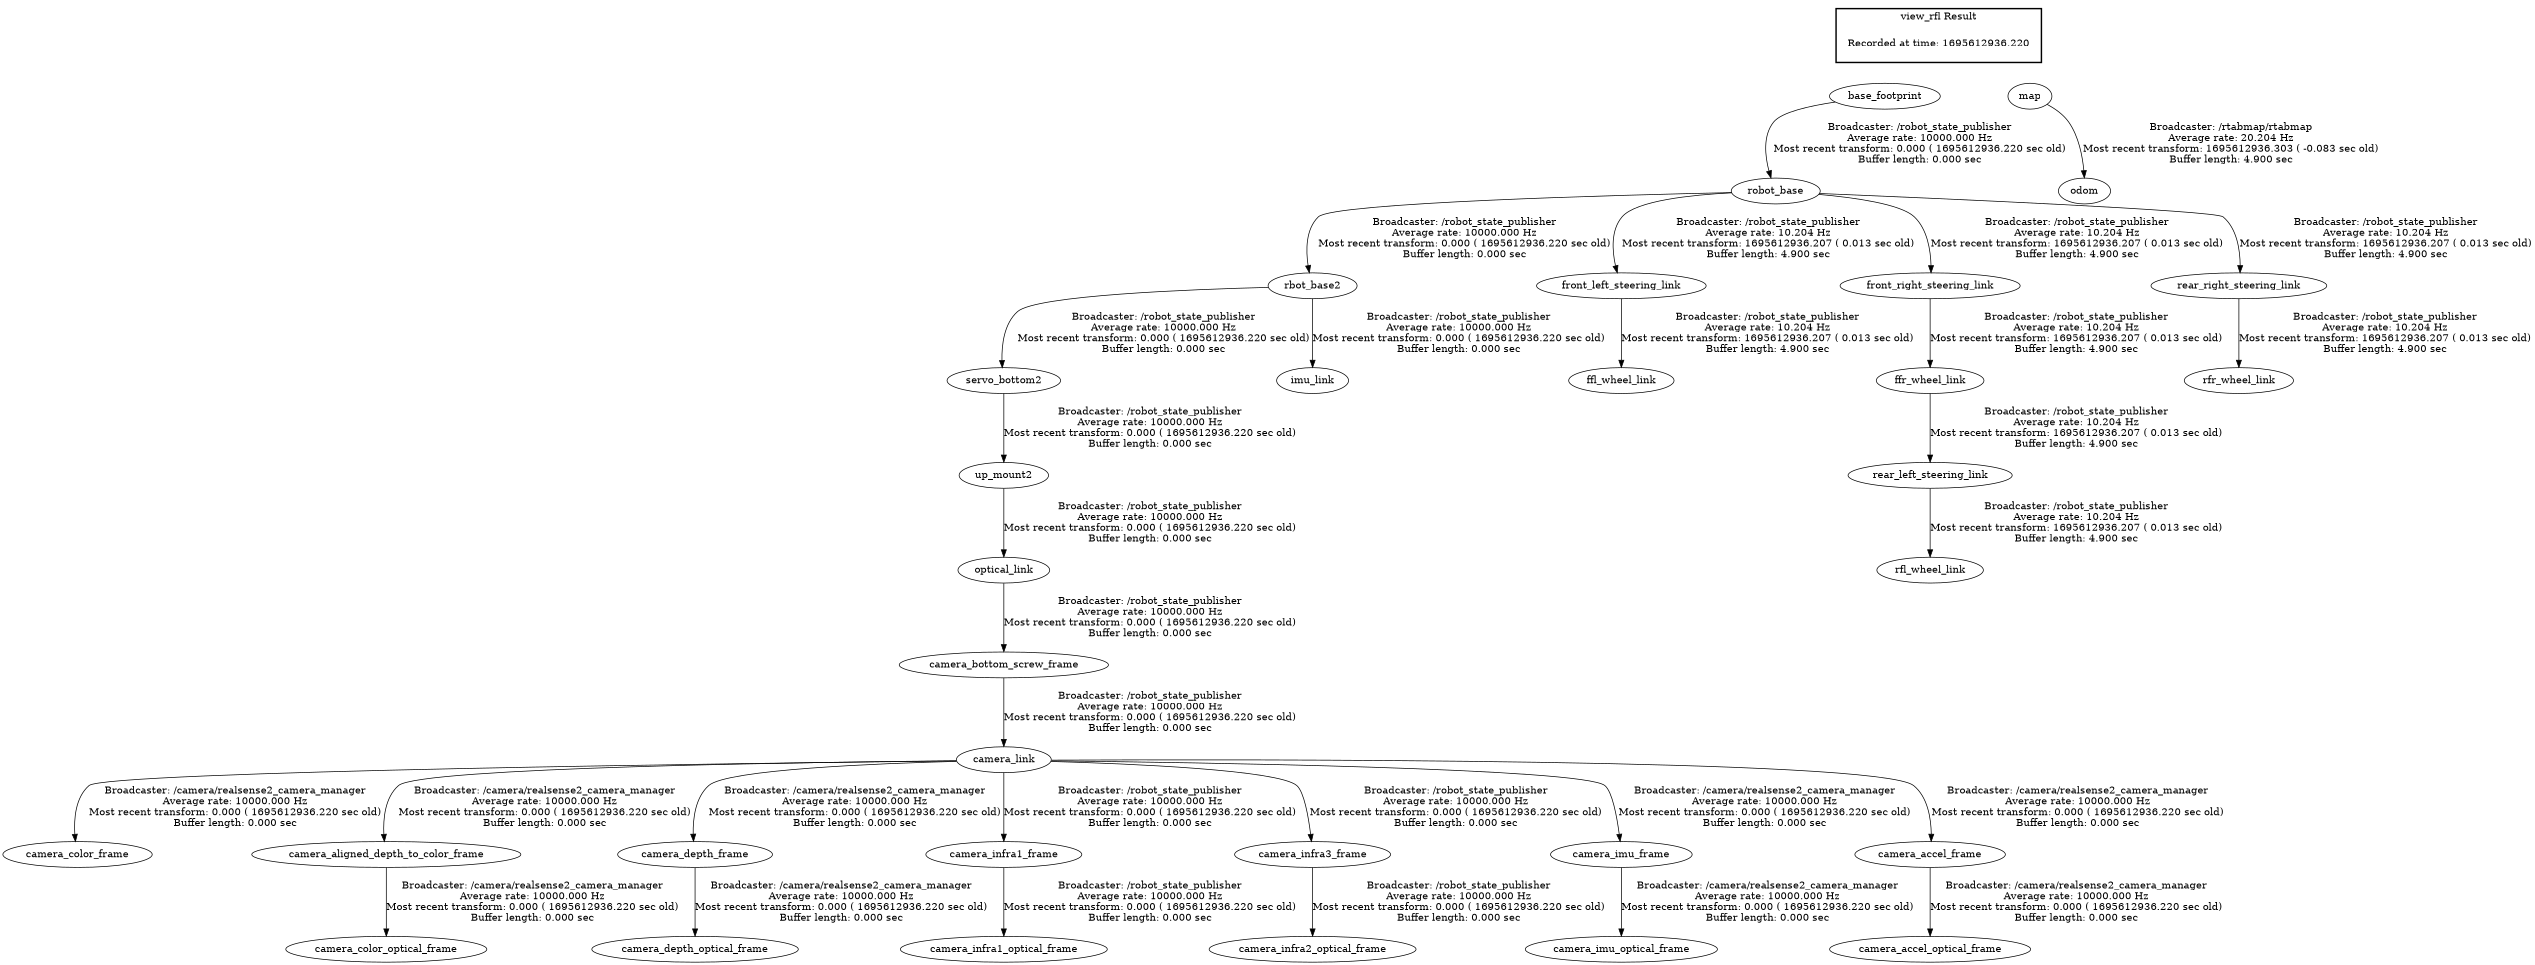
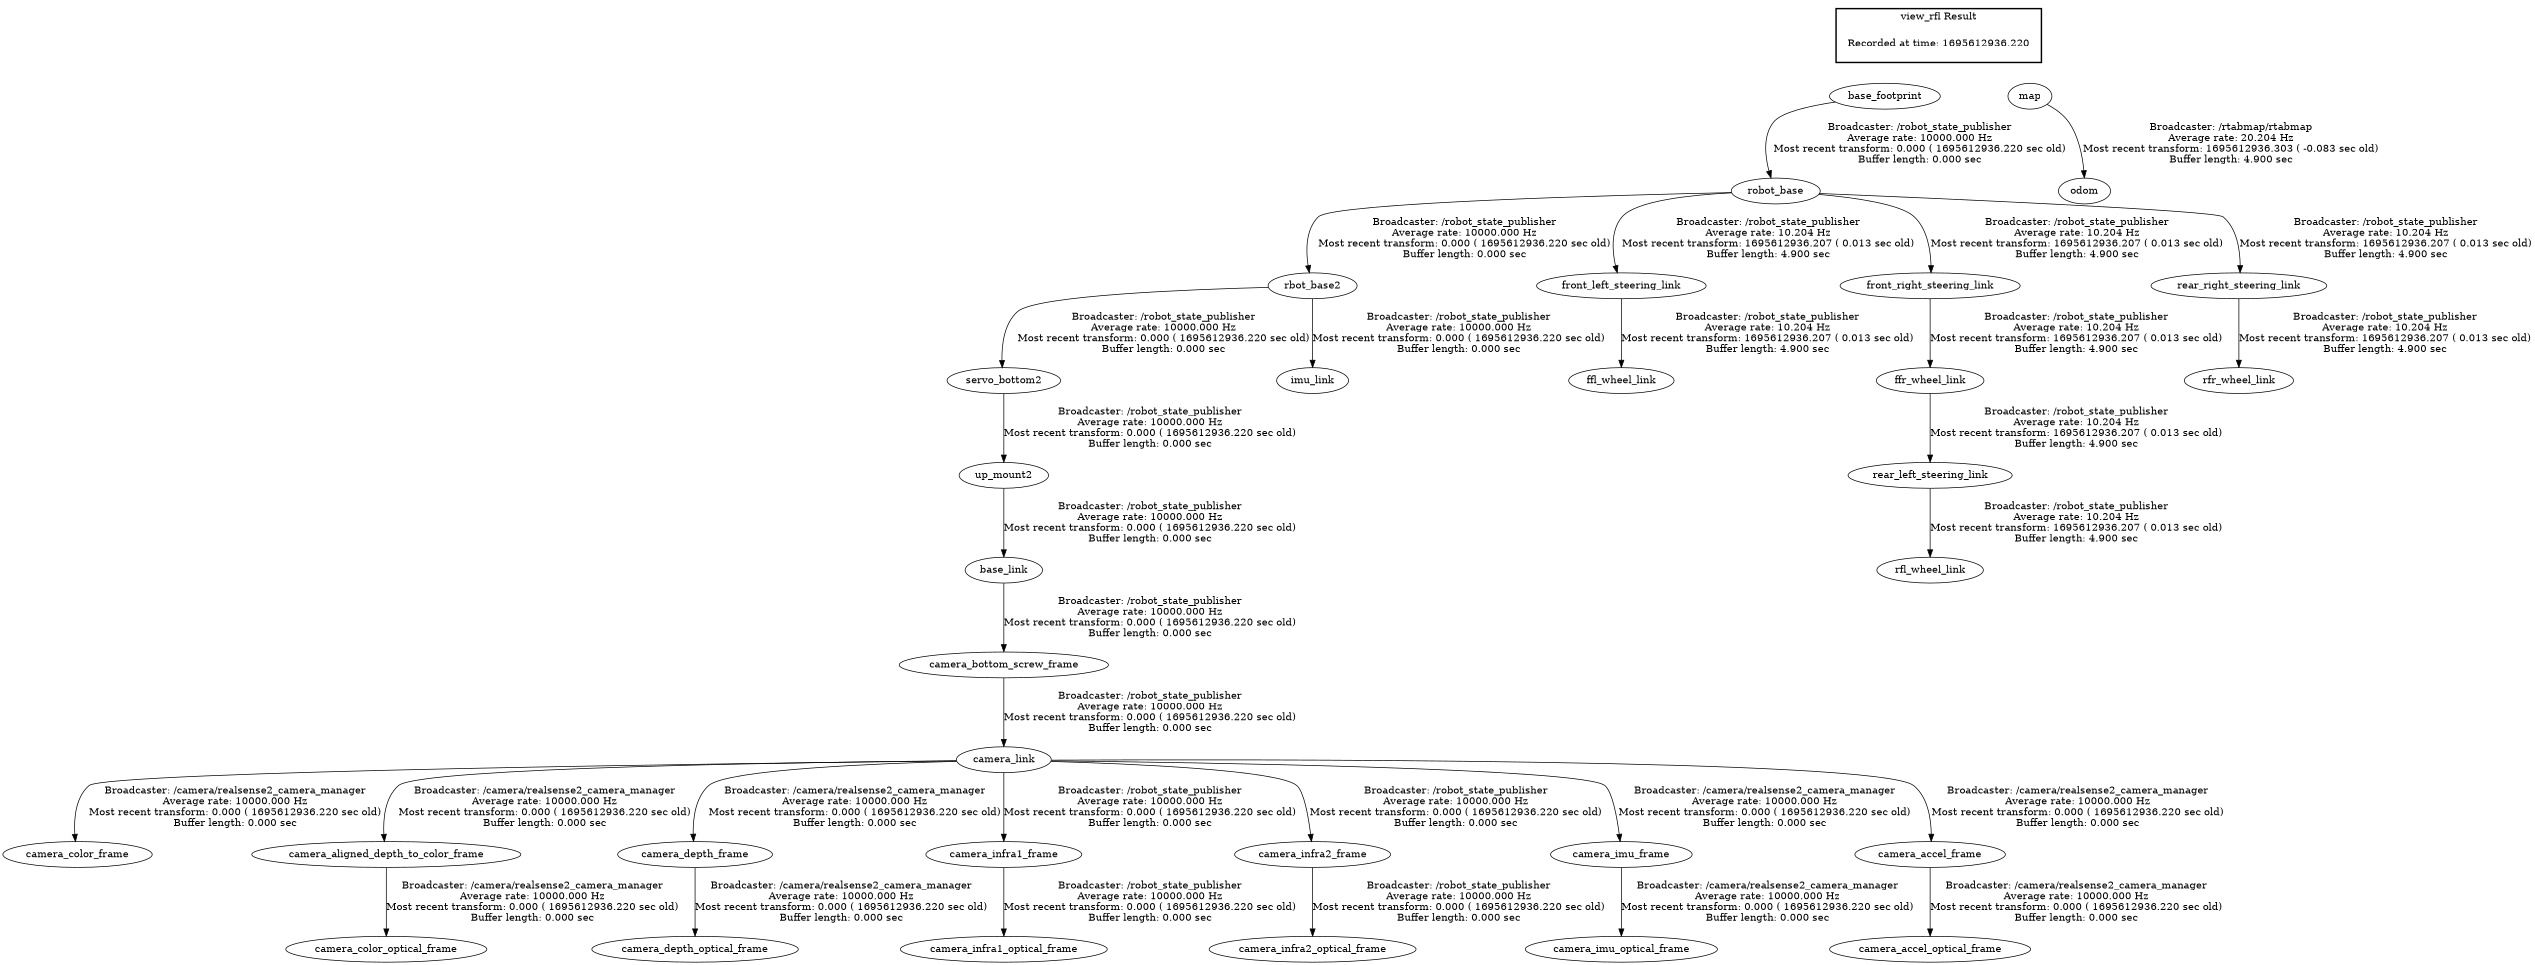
(1004, 570) -> (1004, 570)
(1313, 854) -> (1313, 854)
